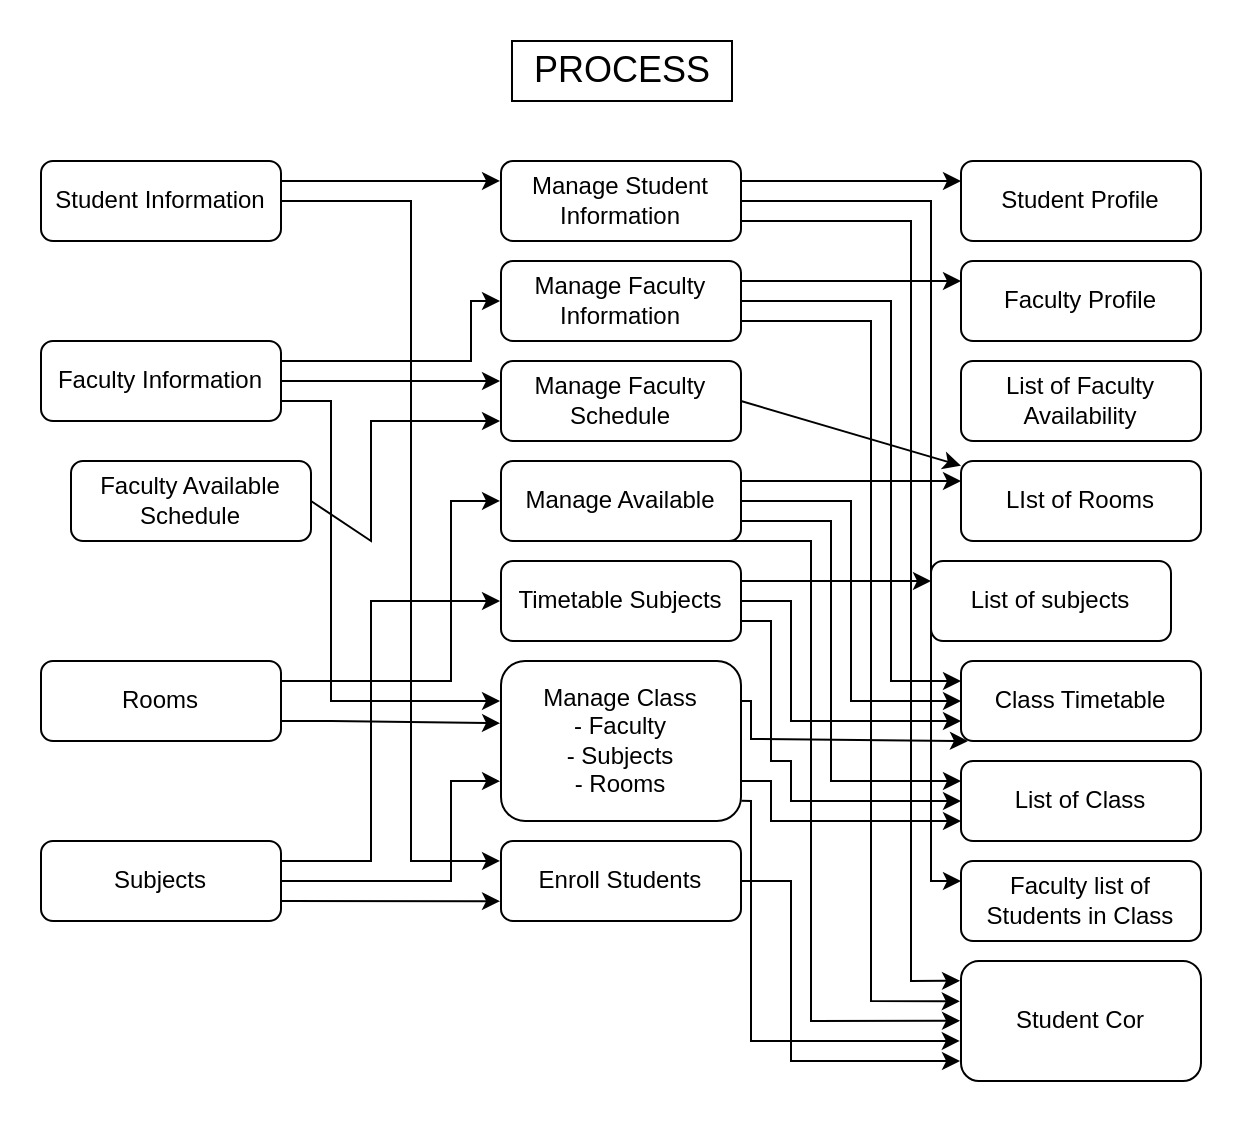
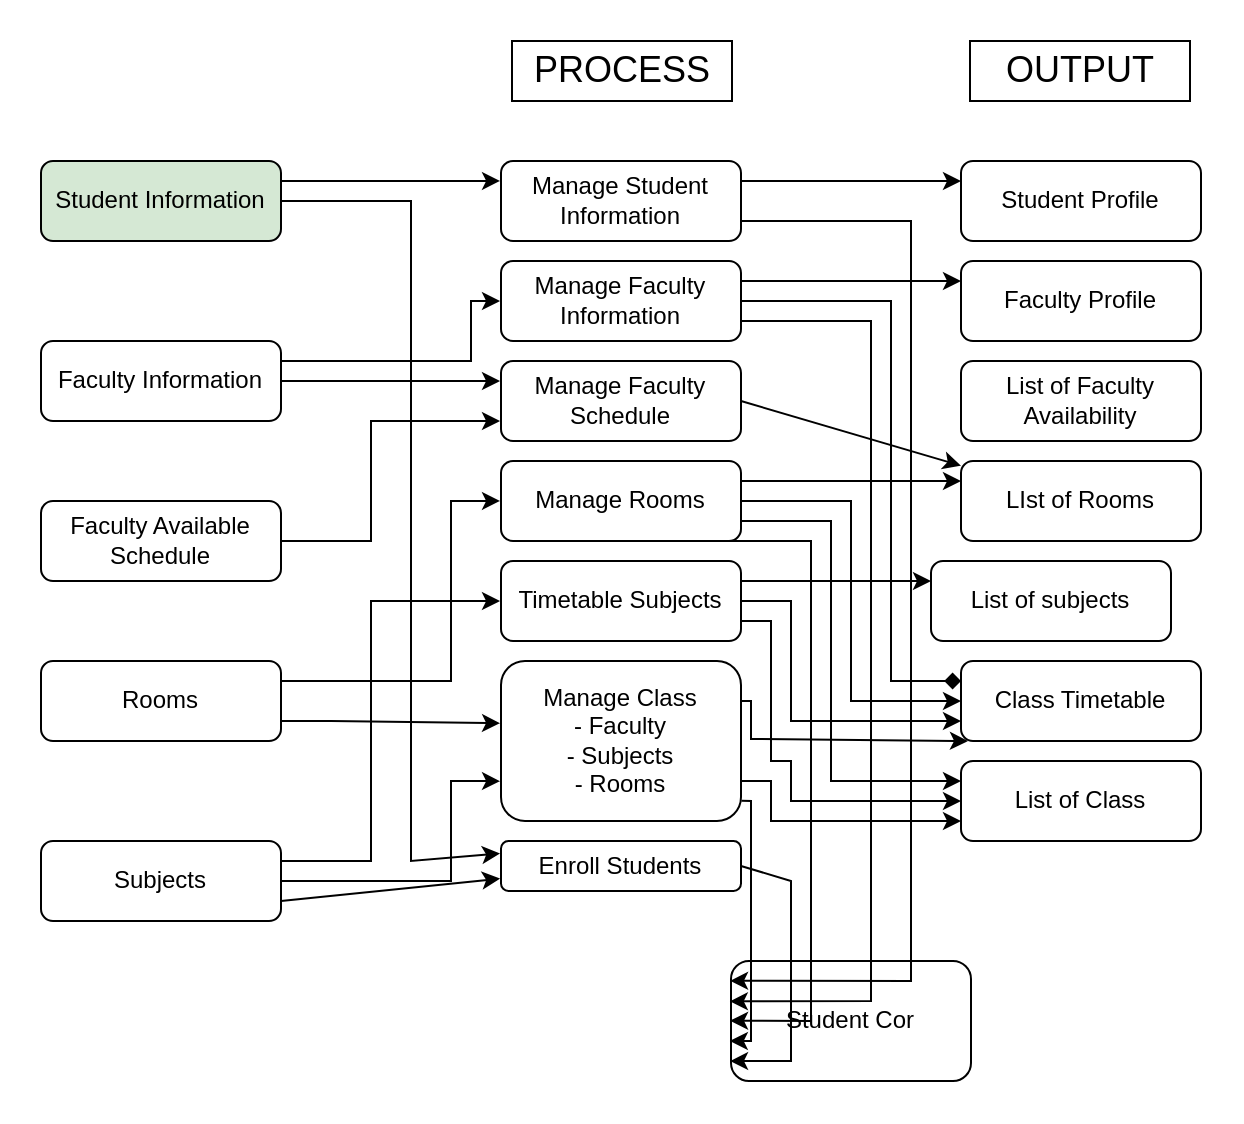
none -> (1080, 71)
(161, 201) -> (161, 201)
(931, 290) -> none
(191, 501) -> (161, 541)
(621, 501) -> (621, 501)
(946, 681) -> (945, 681)
(331, 687) -> none
(621, 881) -> (621, 866)
(1081, 901) -> none
(1081, 1021) -> (851, 1021)
